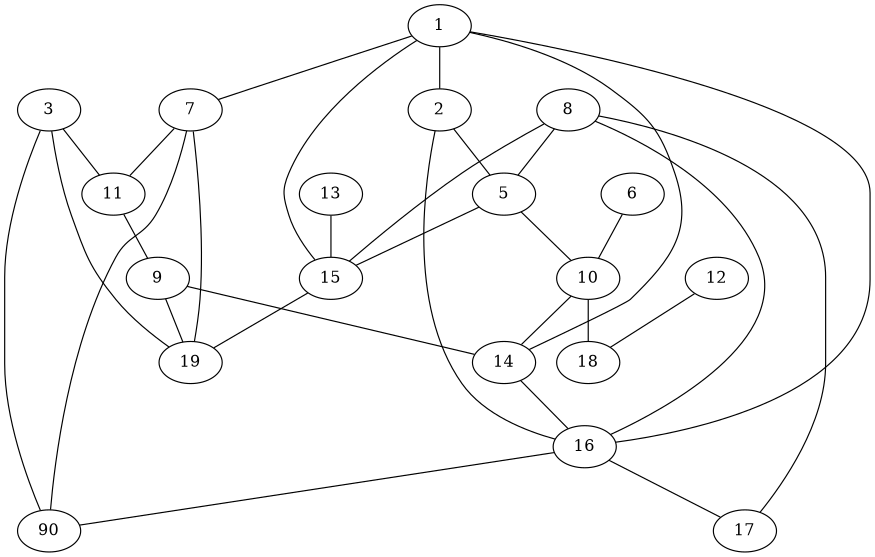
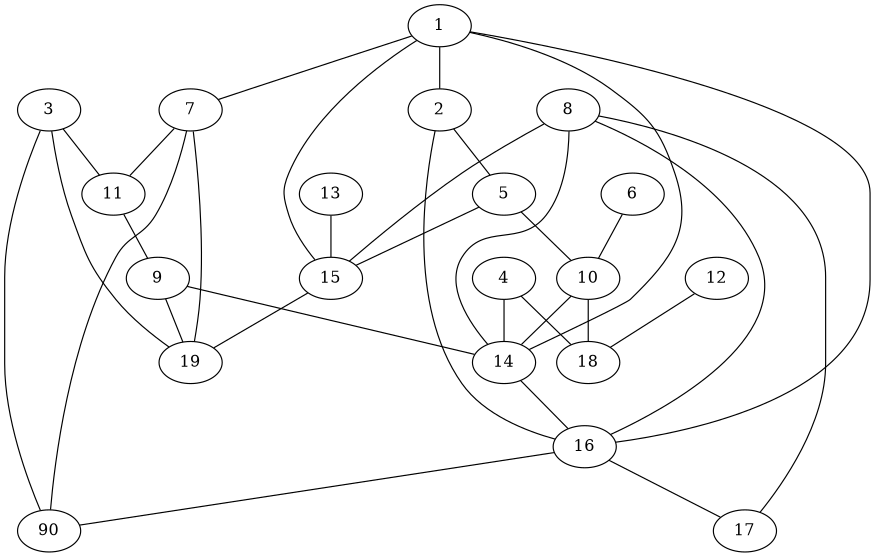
(536, 152) -> (499, 236)
none -> (504, 278)
